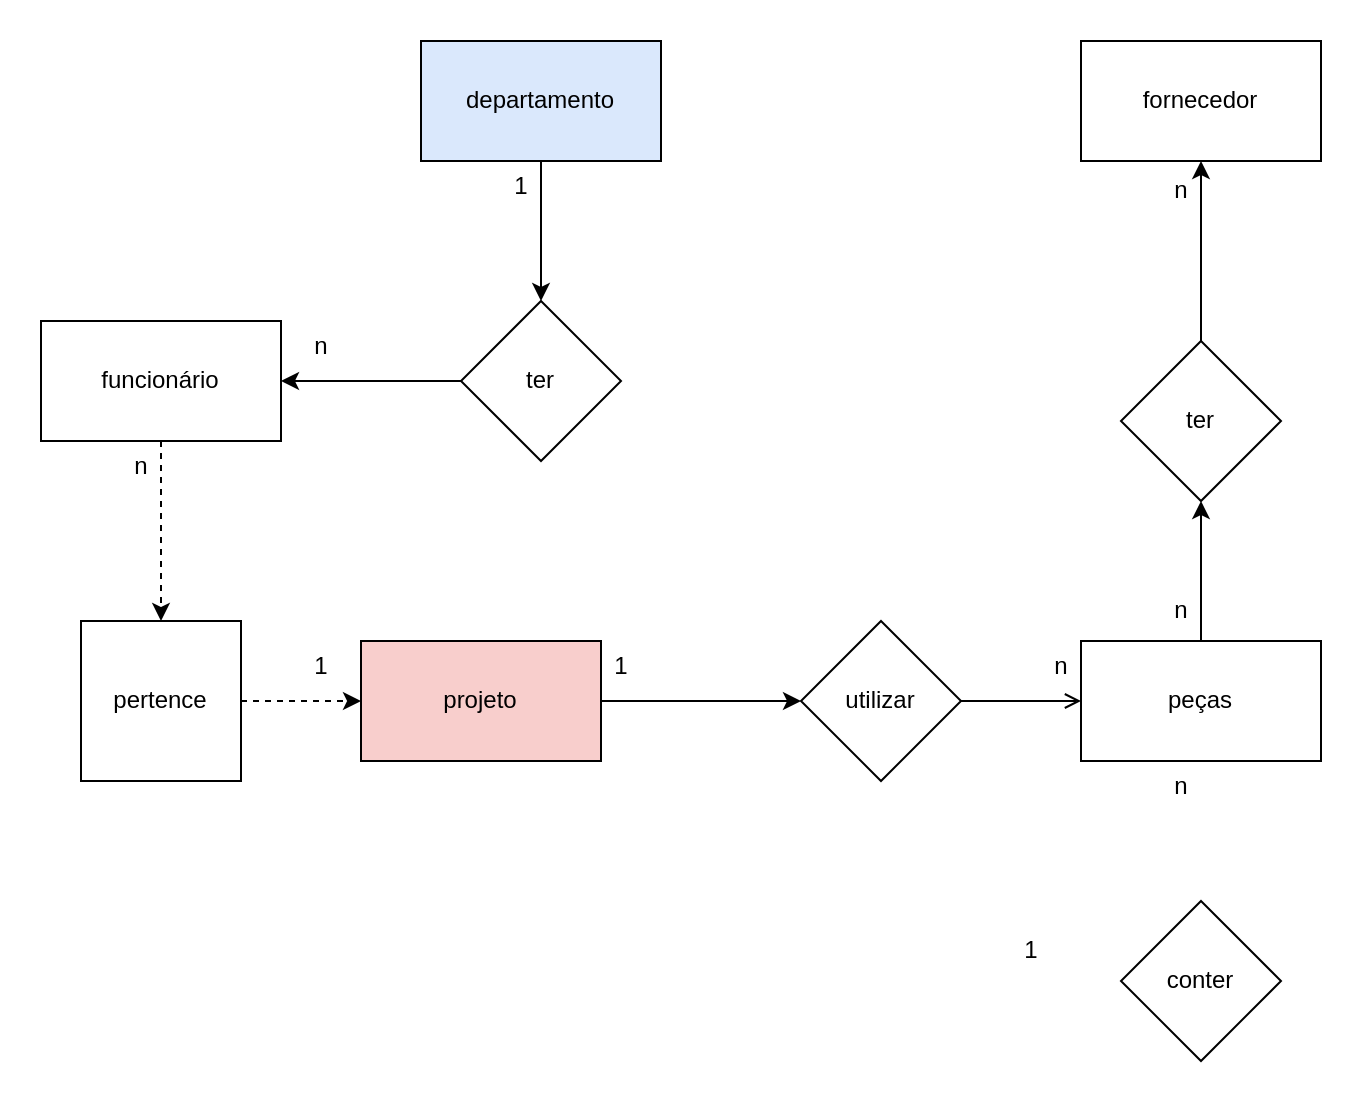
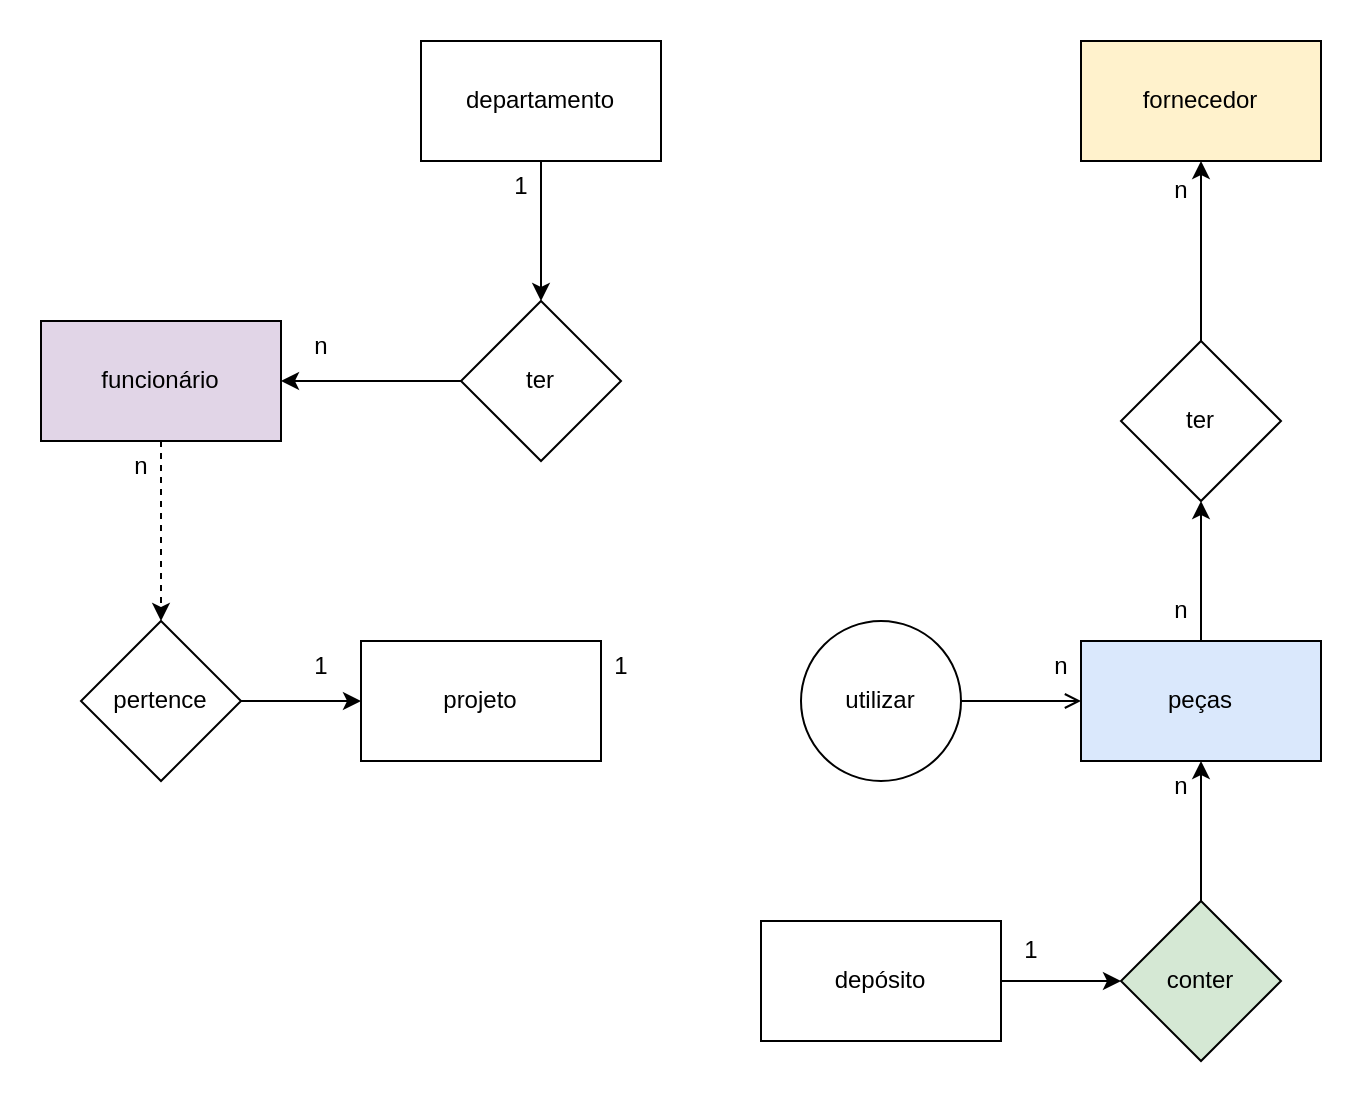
(541, 101) -> (541, 101)
(1201, 101) -> (1201, 101)
(161, 381) -> (161, 381)
(161, 701) -> (161, 701)
(294, 701) -> (294, 701)
(481, 701) -> (481, 701)
(694, 701) -> none
(881, 701) -> (881, 701)
(1201, 701) -> (1201, 701)
none -> (1201, 838)
none -> (881, 981)
none -> (1054, 981)
(1201, 981) -> (1201, 981)
